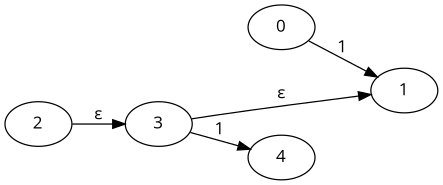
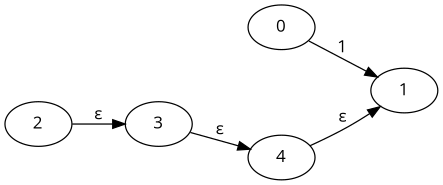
(275, 107) -> (341, 131)
(220, 130) -> (220, 130)
